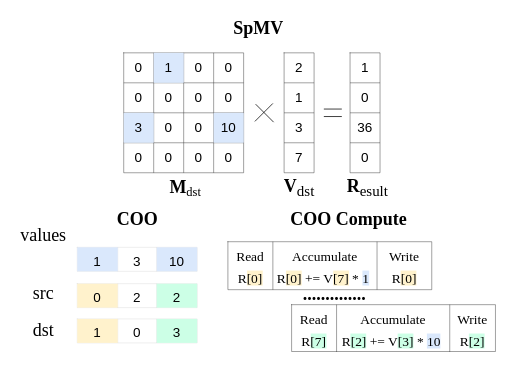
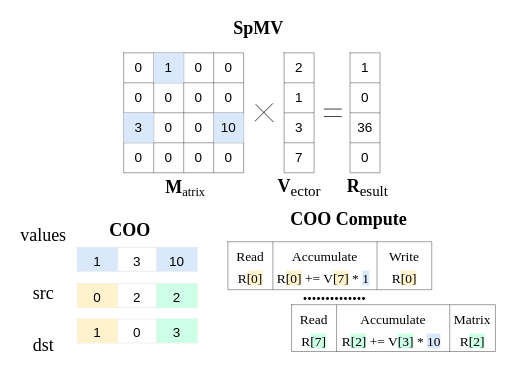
(185, 188) -> (185, 188)
(299, 188) -> (299, 188)
(139, 219) -> (132, 230)
(473, 329) -> (473, 329)
(43, 330) -> (43, 345)
